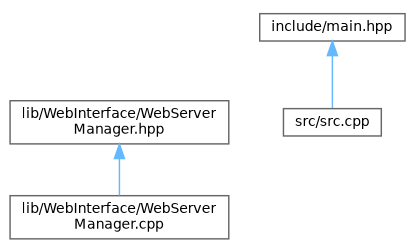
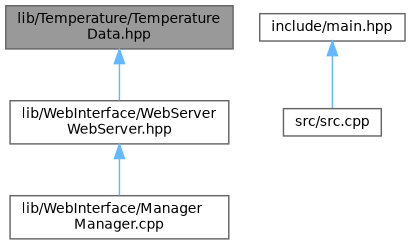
none -> (119, 27)
(119, 122) -> (119, 122)
(119, 217) -> (119, 217)
